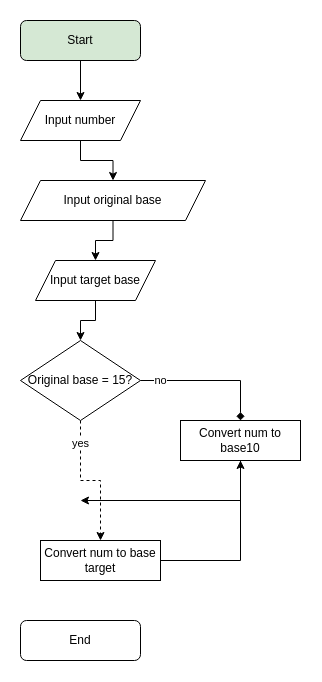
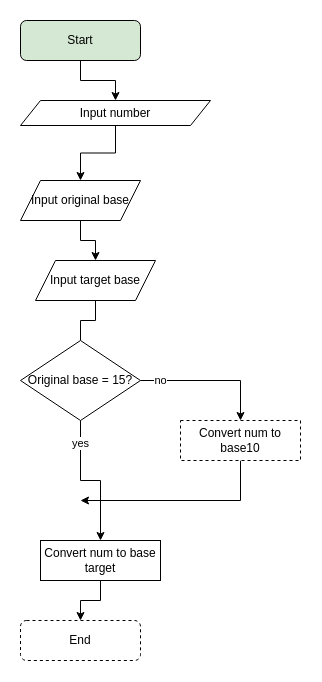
(81, 121) -> (116, 113)
(113, 201) -> (81, 201)
(81, 332) -> (81, 335)
(241, 412) -> (241, 412)
(241, 441) -> (241, 441)
(101, 481) -> (101, 481)
(230, 561) -> (95, 601)
(81, 641) -> (81, 641)
